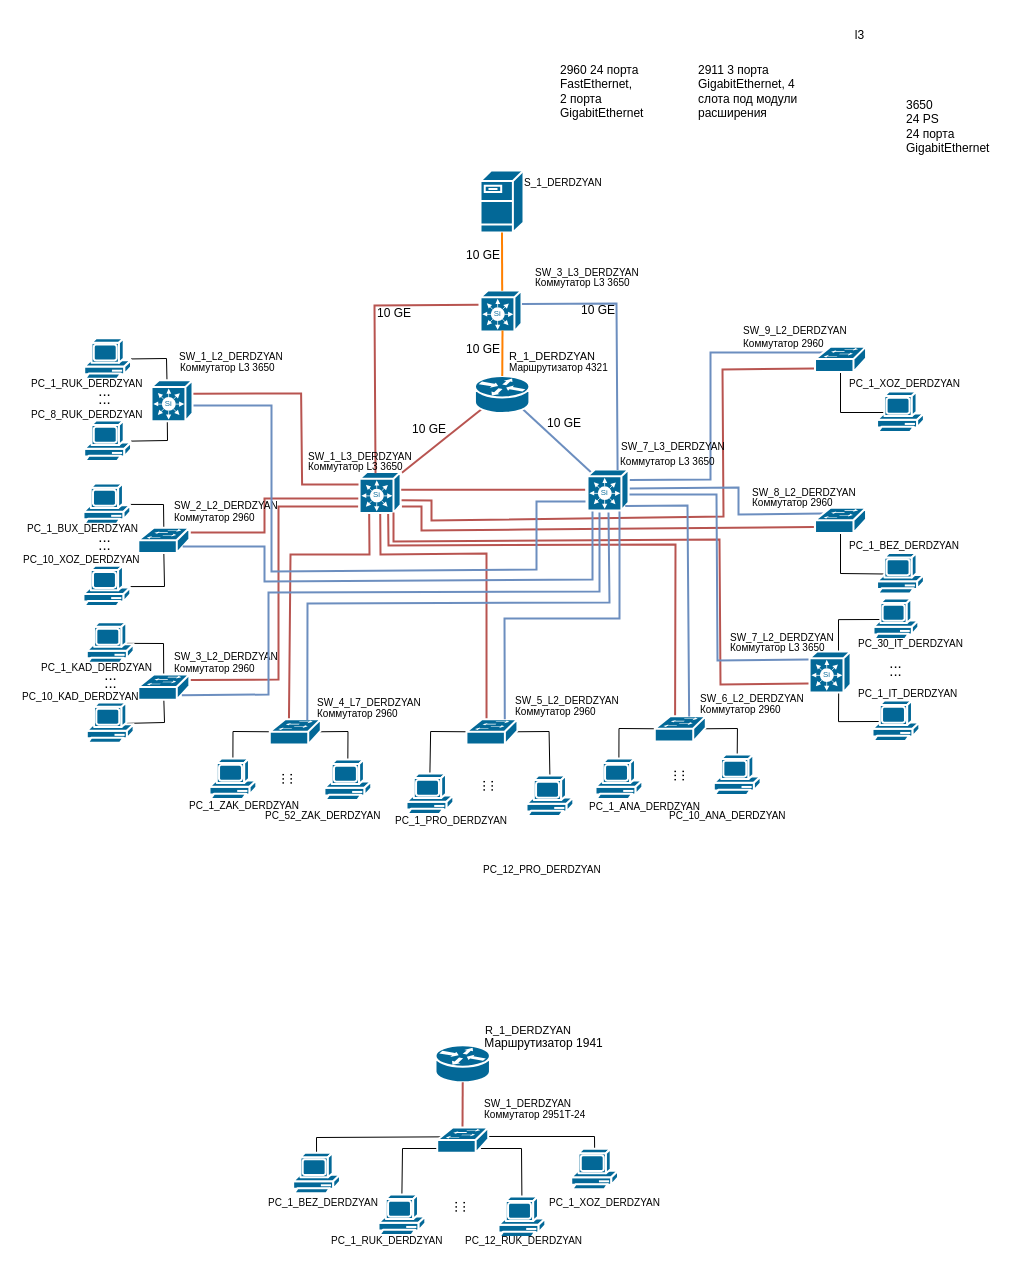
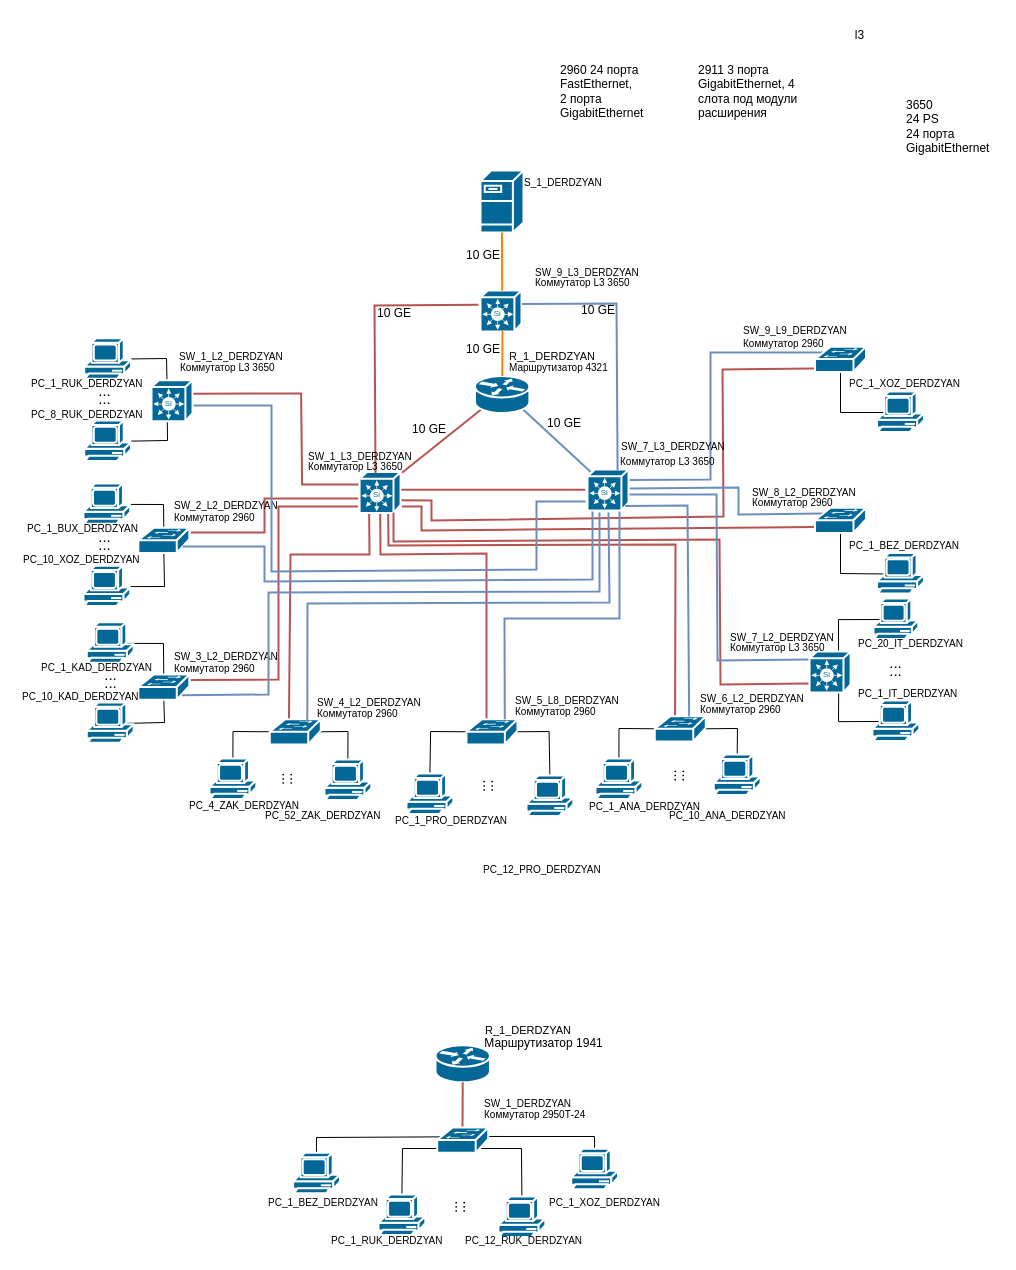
(575, 280) -> (575, 280)
(783, 338) -> (783, 338)
(898, 651) -> (898, 651)
(555, 708) -> (555, 708)
(357, 710) -> (357, 710)
(229, 813) -> (229, 813)
(538, 1116) -> (538, 1116)
